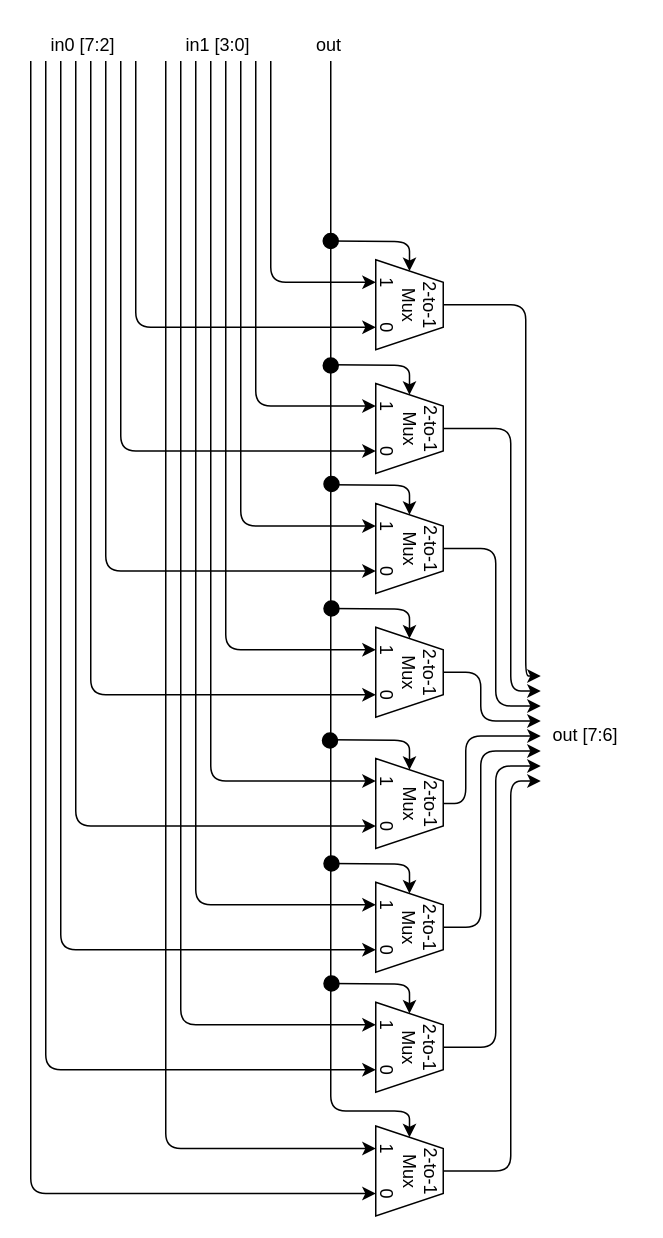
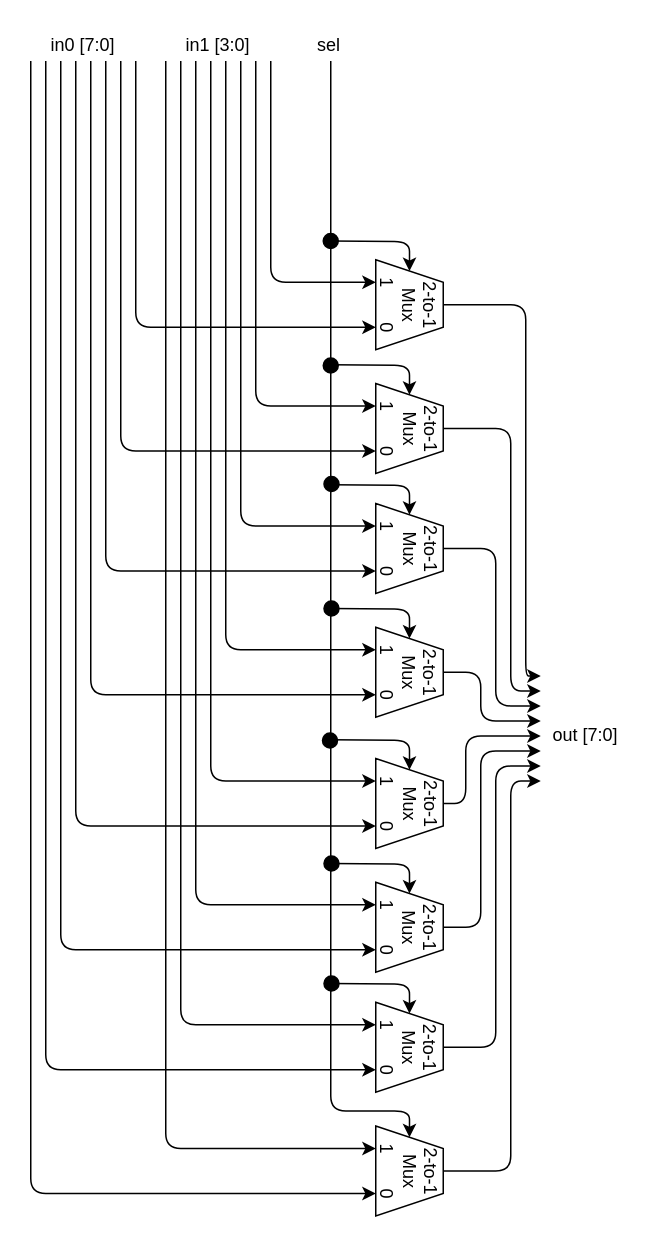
(83, 46) -> (83, 46)
(329, 46) -> (329, 46)
(586, 736) -> (586, 736)
